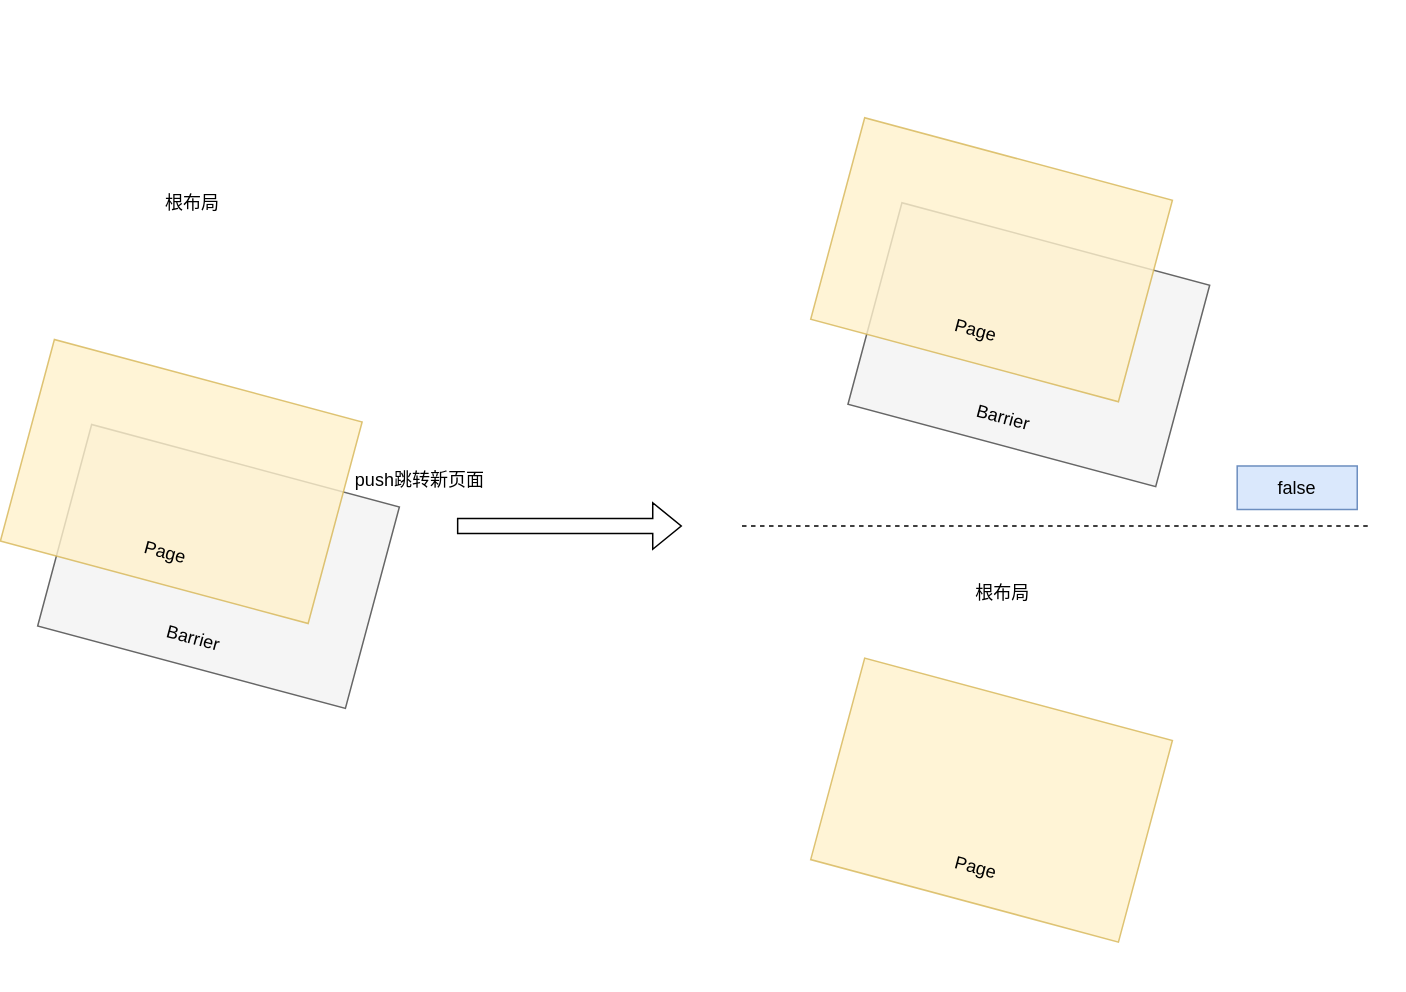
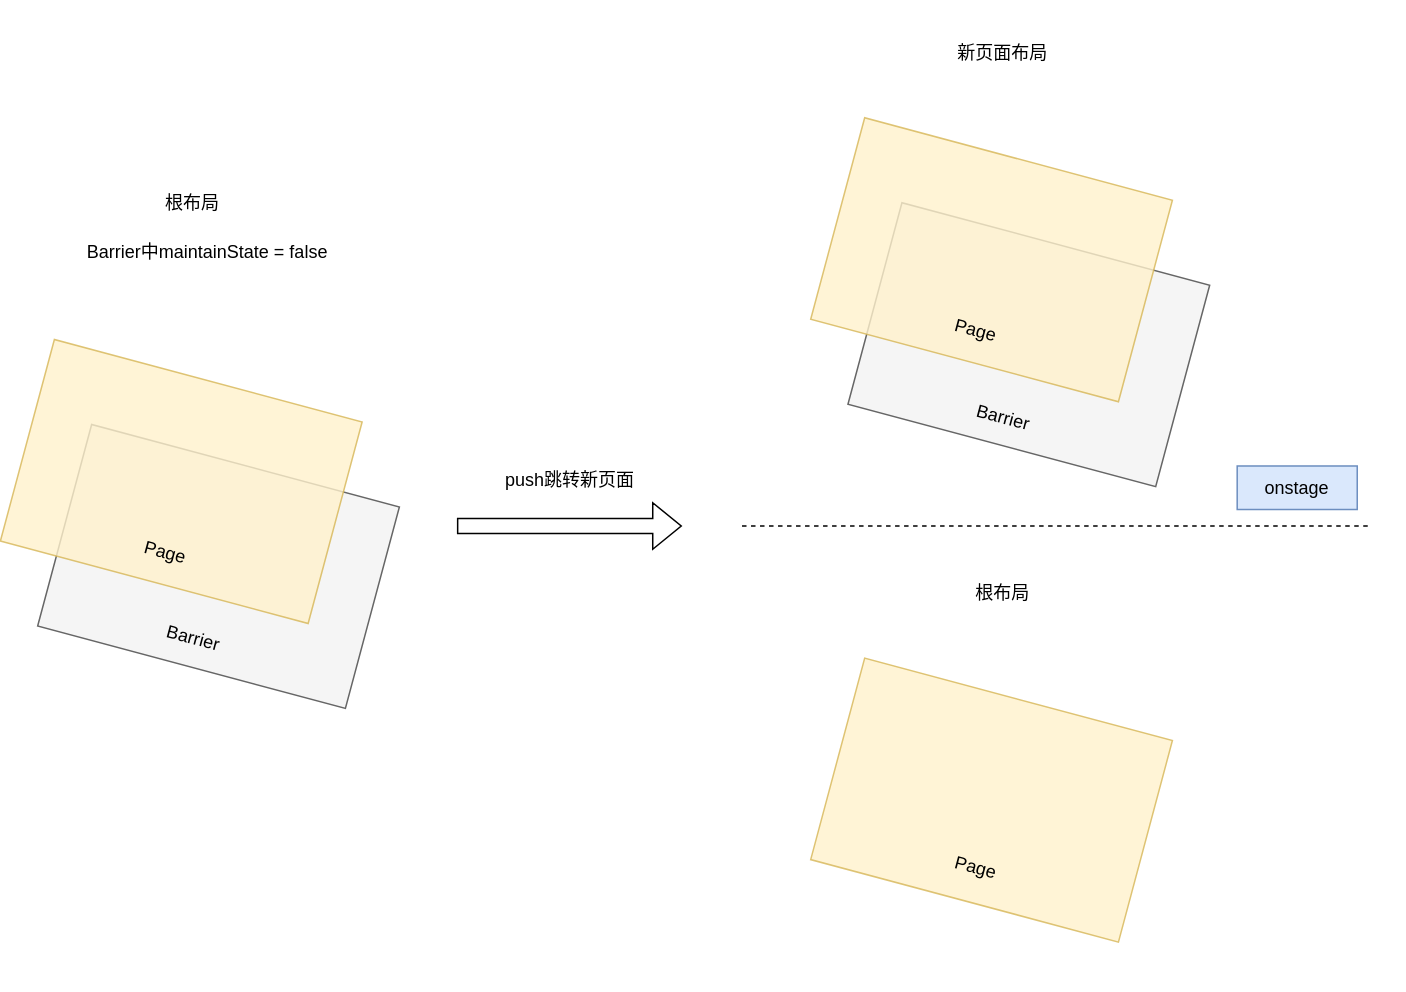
none -> (1003, 53)
none -> (208, 253)
(419, 481) -> (569, 481)
(1297, 488) -> (1297, 488)
